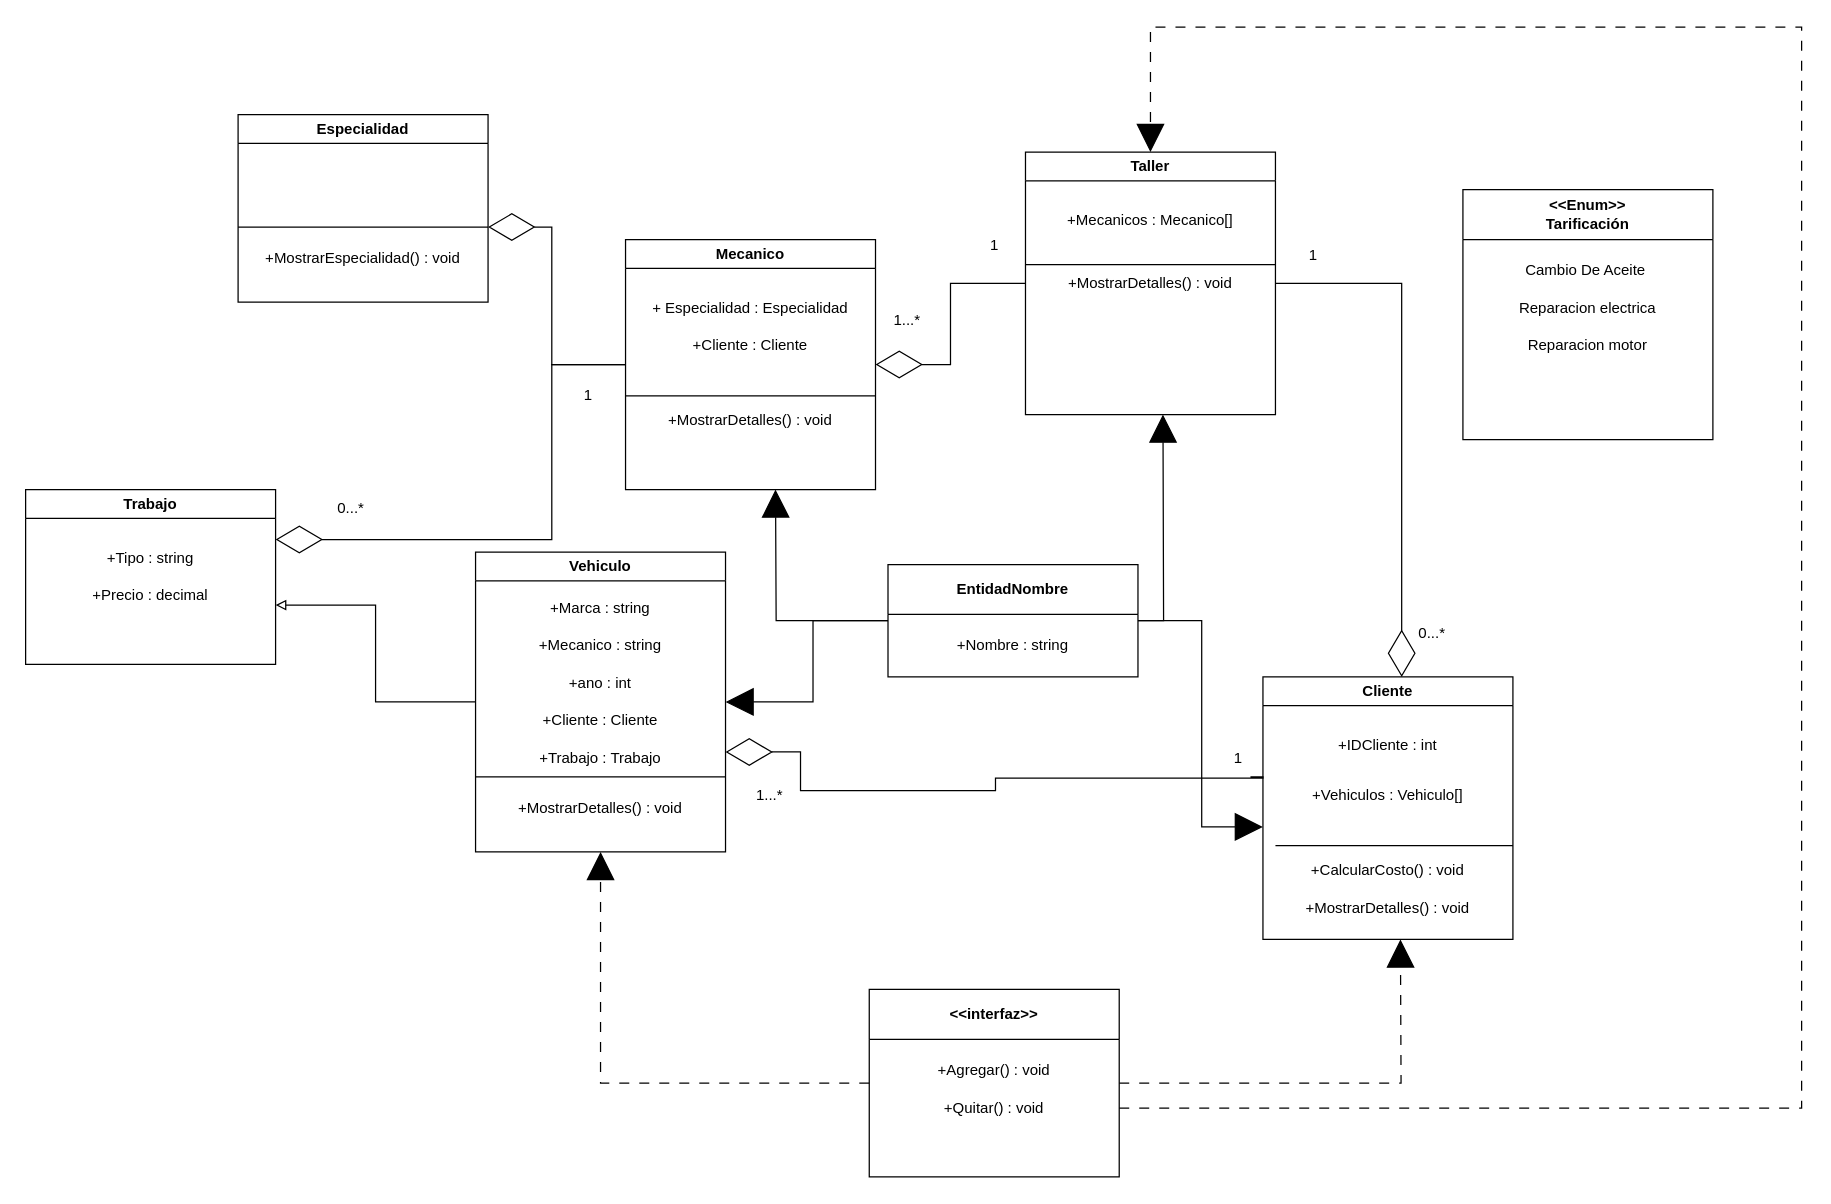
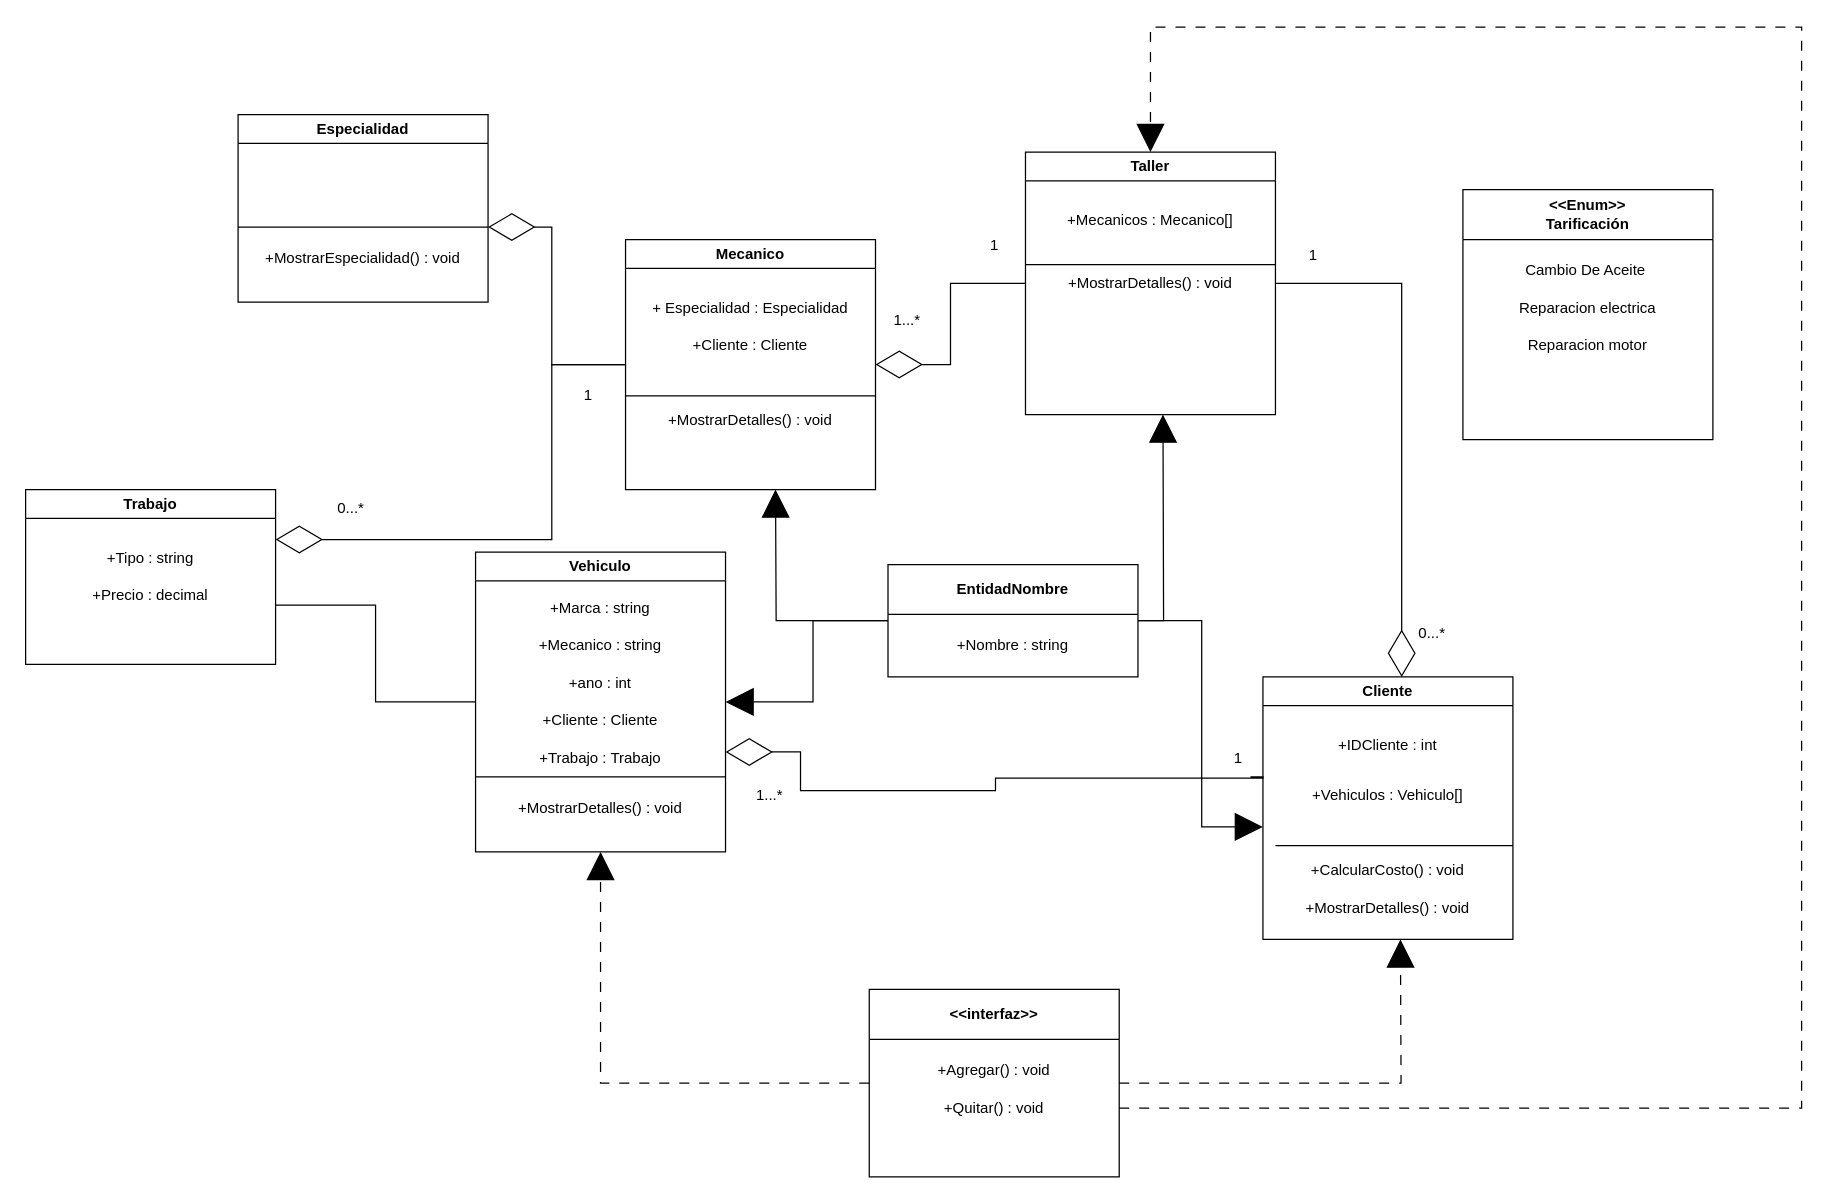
(287, 605) -> (282, 605)
